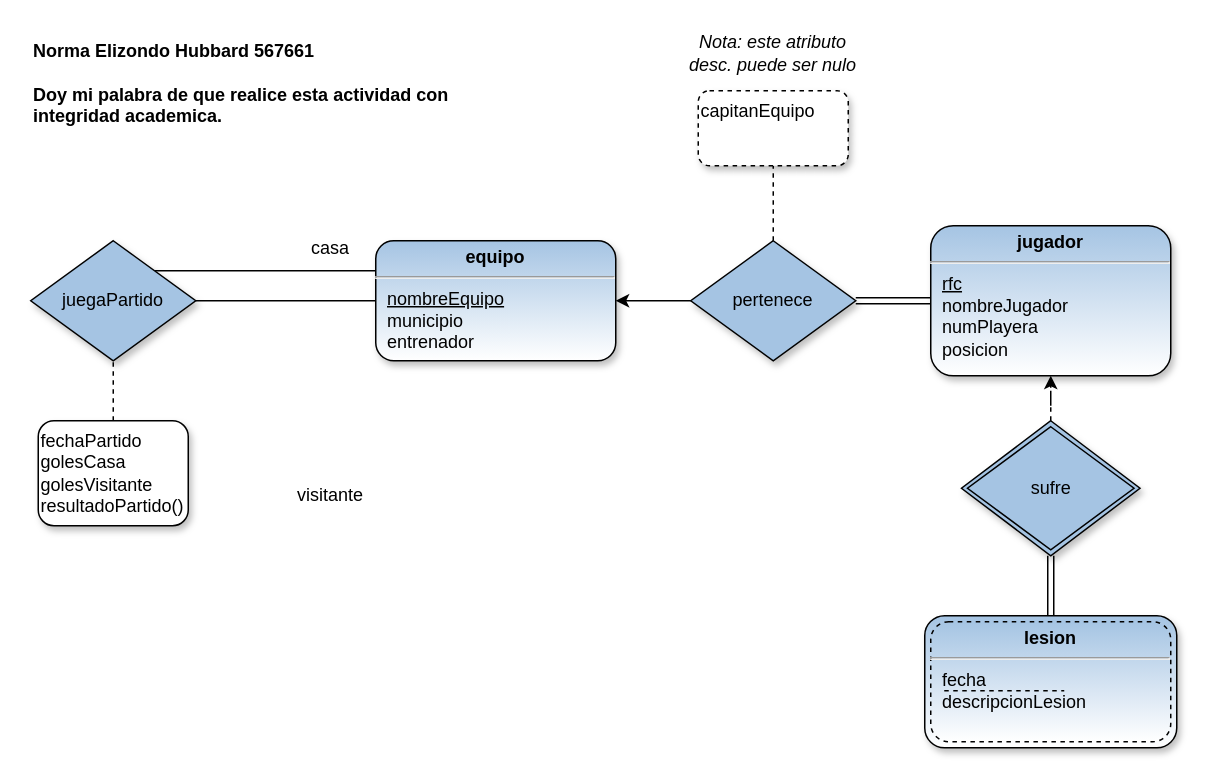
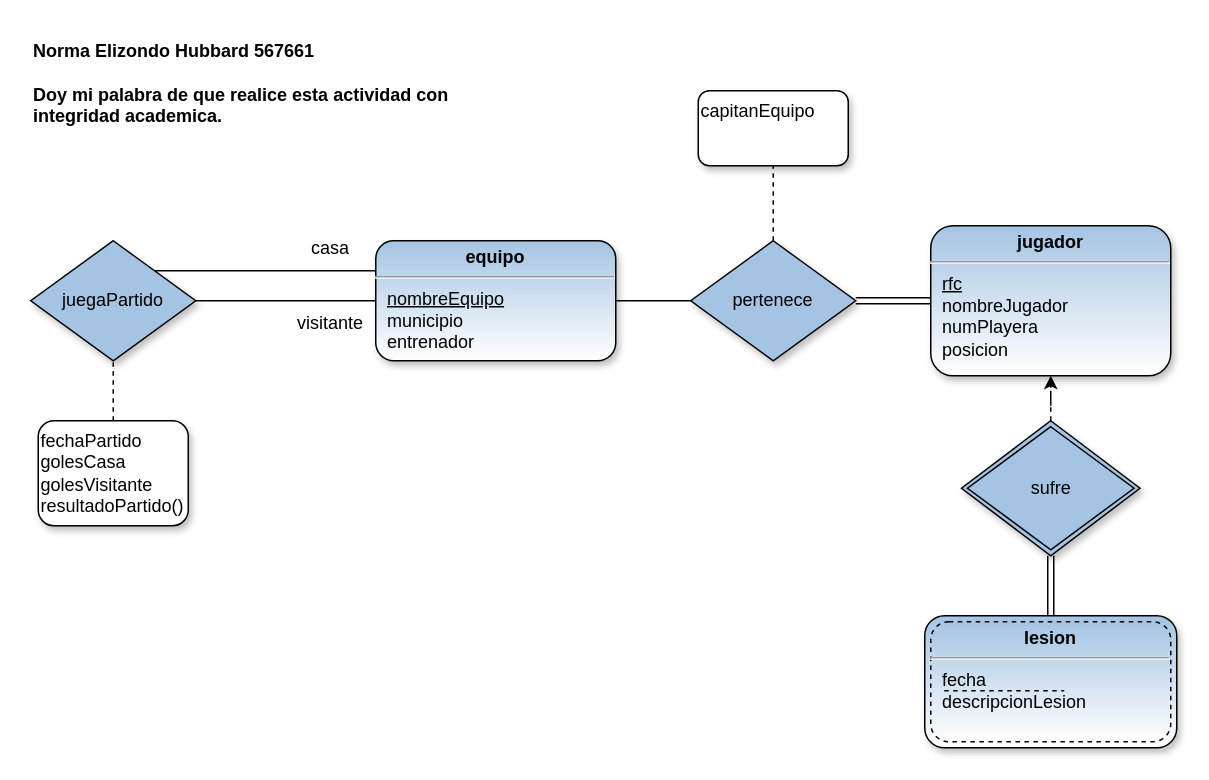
(773, 53) -> none
(773, 128) -> (773, 128)
(627, 301) -> (622, 301)
(331, 496) -> (331, 323)
